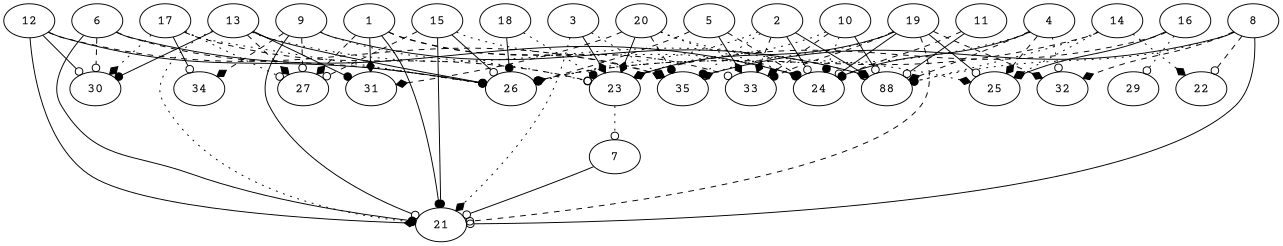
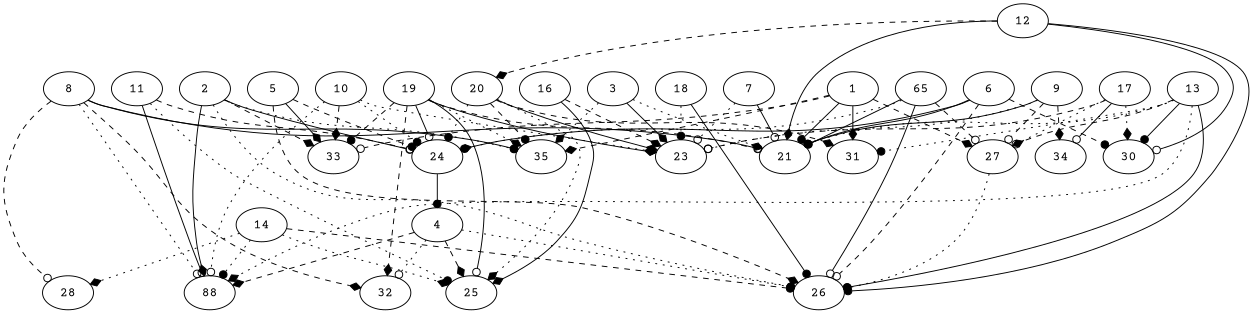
(437, 21) -> (921, 89)
(96, 52) -> (1055, 121)
(864, 52) -> (250, 174)
(299, 53) -> (1008, 131)
(938, 54) -> (437, 187)
(350, 55) -> (750, 31)
(590, 55) -> none
(331, 60) -> (940, 253)
(1133, 89) -> none
(1201, 89) -> (68, 293)
(615, 119) -> (718, 120)
none -> (289, 204)
